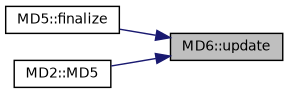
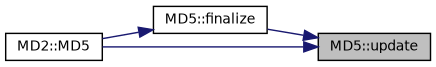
none -> (121, 35)
(227, 47) -> (374, 47)
